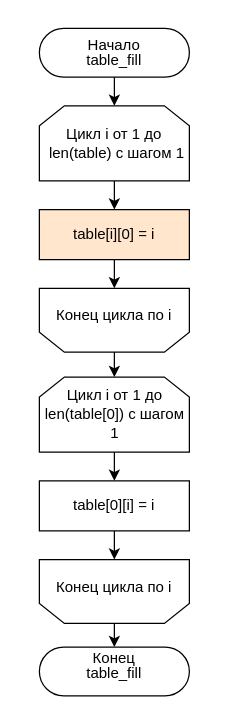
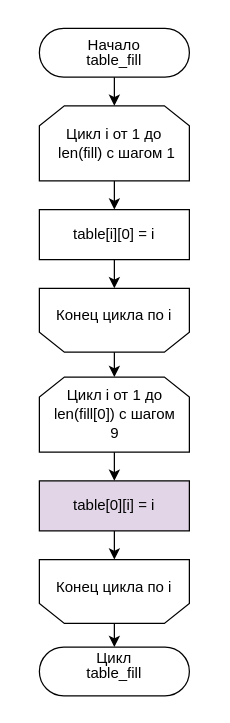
(115, 153) -> (115, 153)
(114, 234) -> (114, 234)
(115, 414) -> (115, 414)
(115, 433) -> (115, 433)
(114, 506) -> (114, 506)
(114, 658) -> (114, 658)
